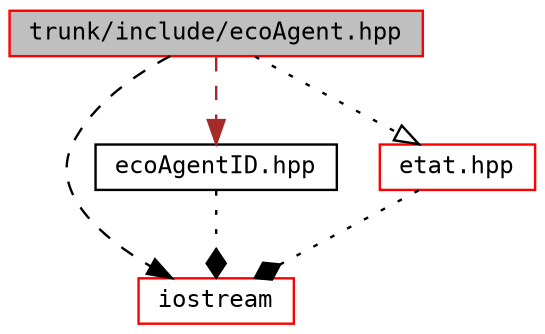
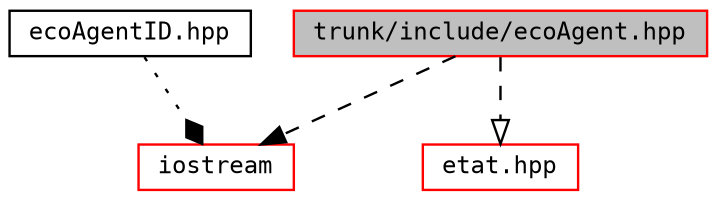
(216, 88) -> none
(326, 95) -> (500, 88)
(350, 227) -> none
